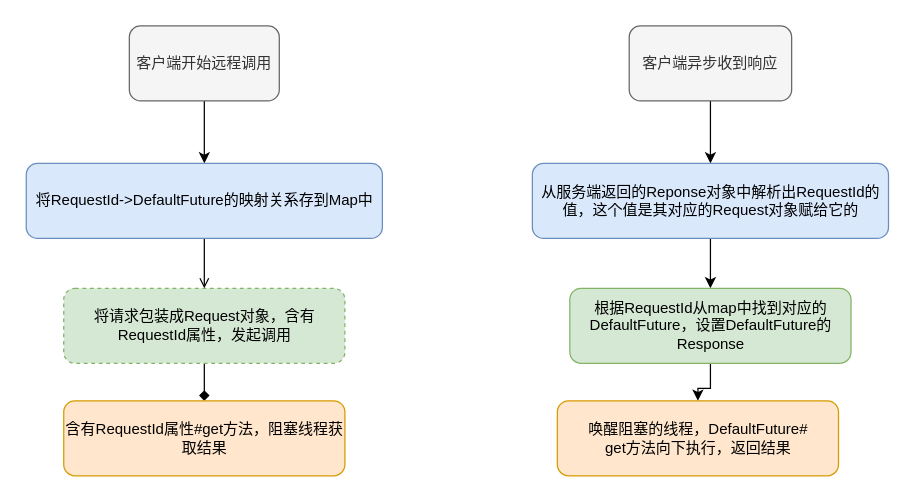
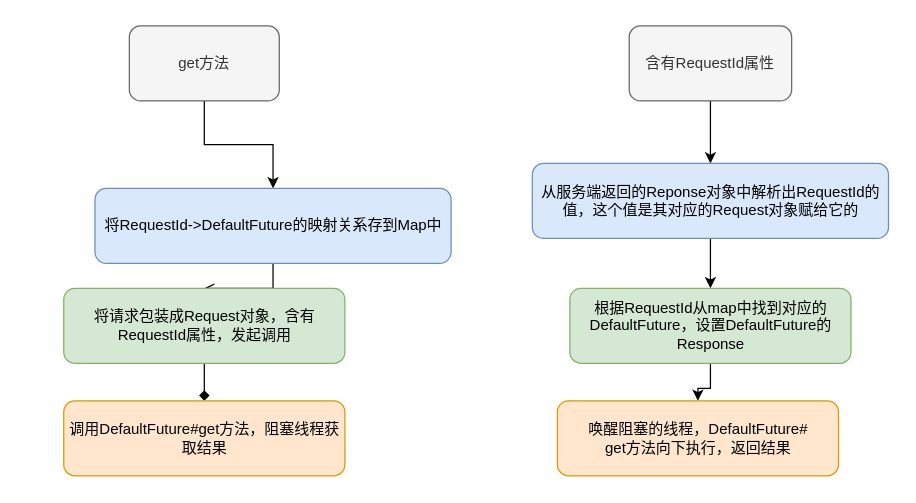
(204, 63) -> (204, 63)
(711, 63) -> (711, 63)
(204, 201) -> (273, 226)
(204, 326) -> (204, 326)
(205, 438) -> (205, 438)
